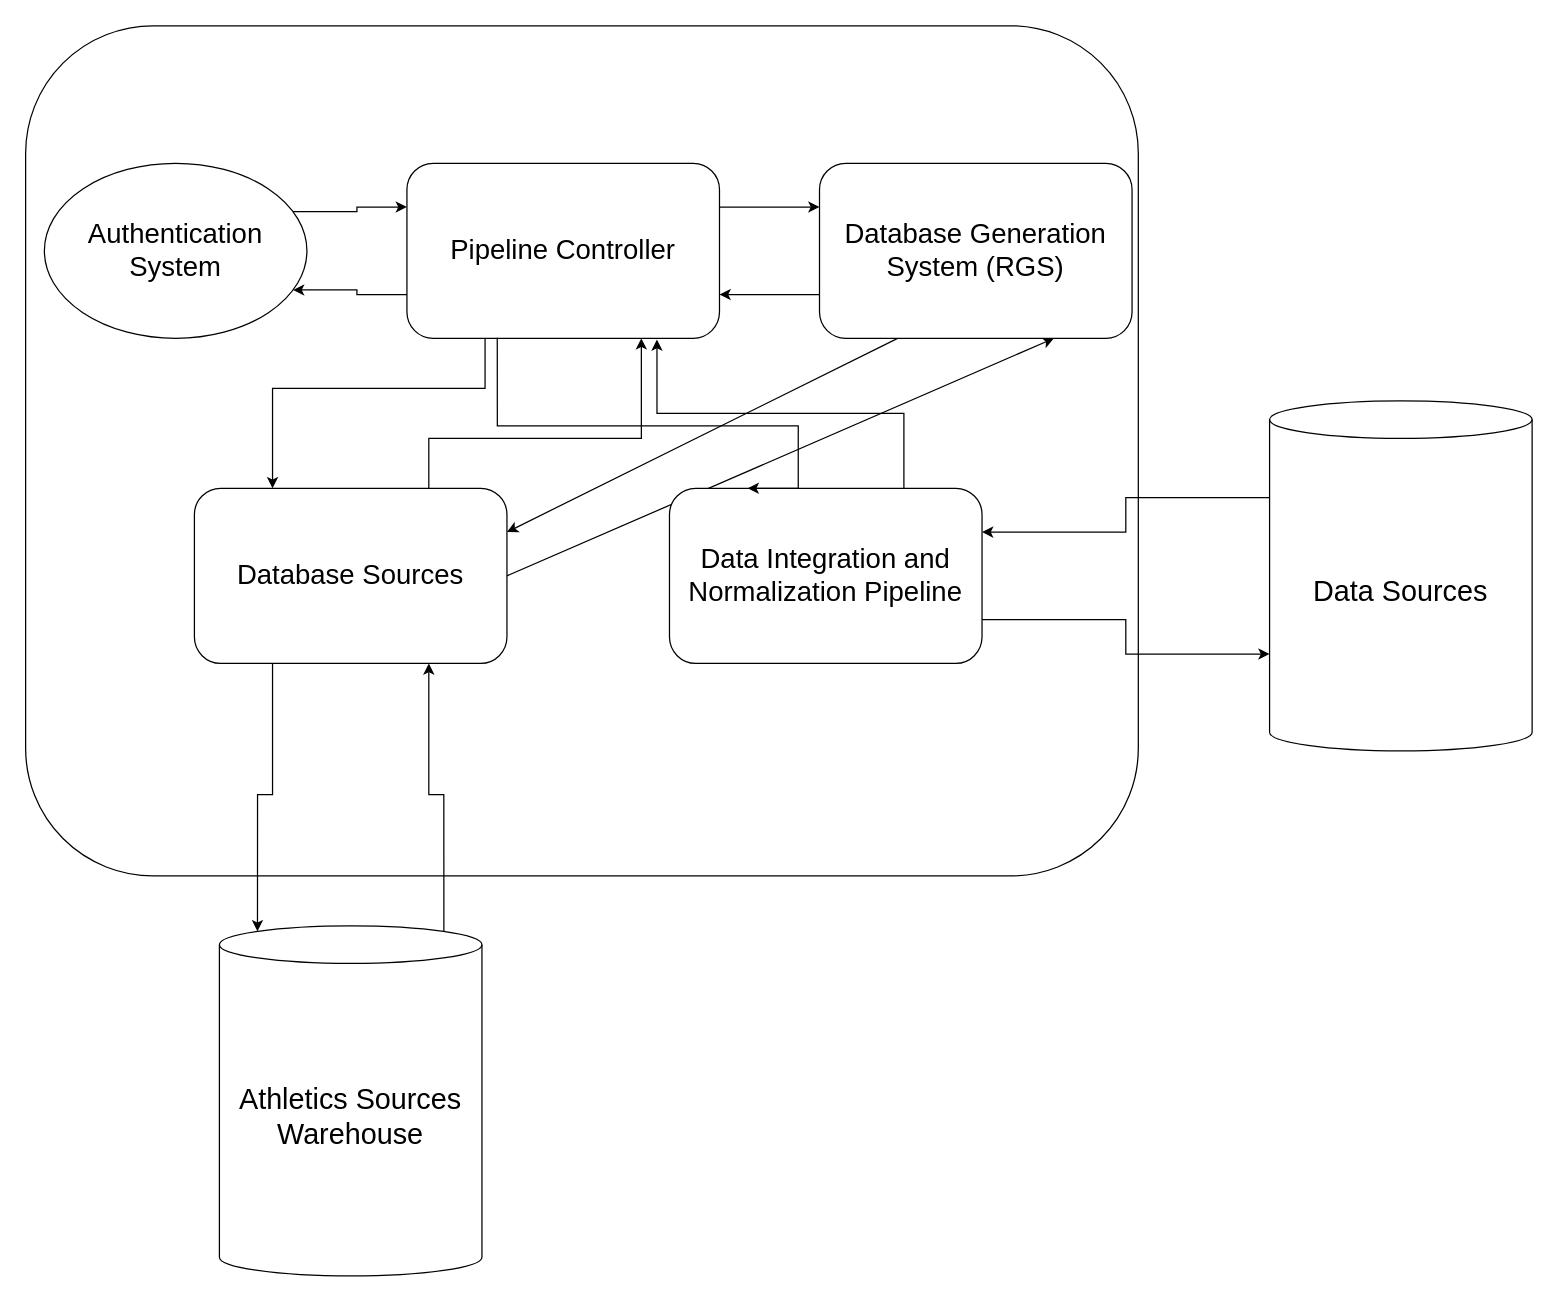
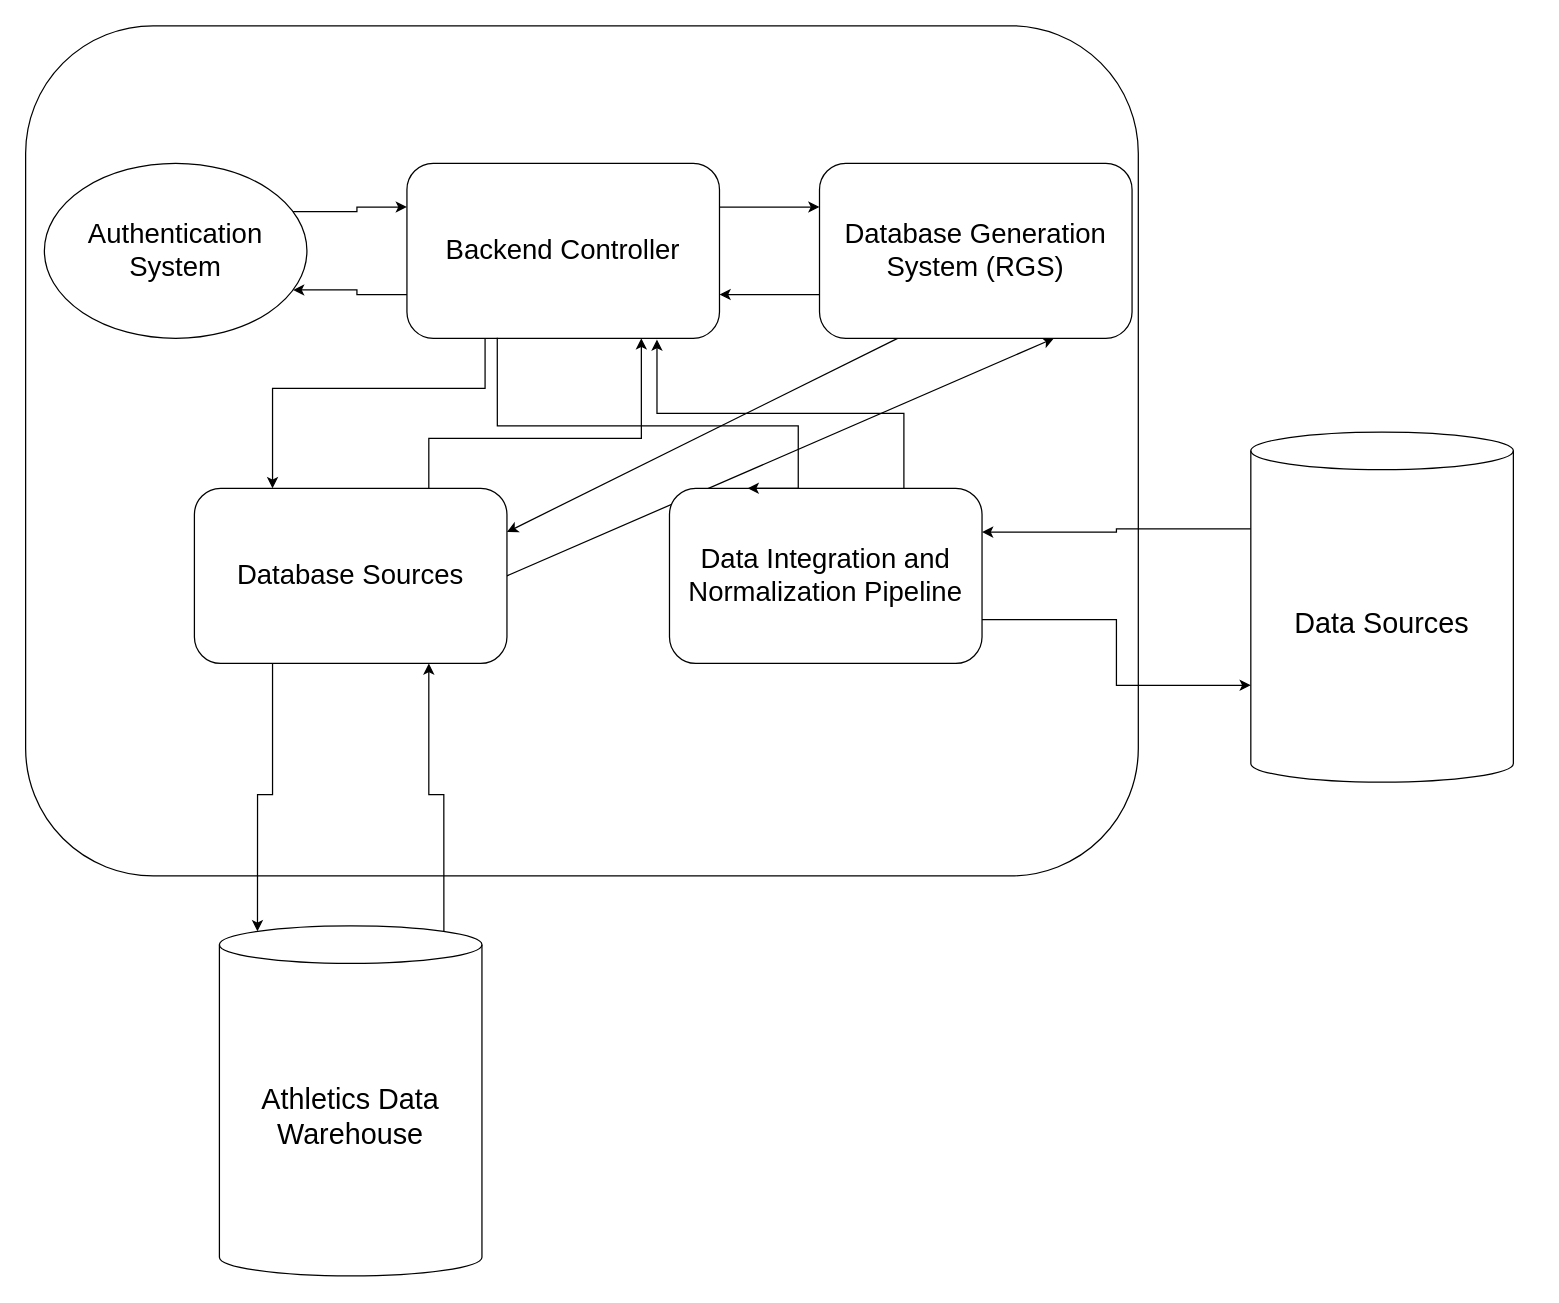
(563, 251) -> (563, 251)
(1401, 576) -> (1382, 607)
(351, 1117) -> (351, 1117)
